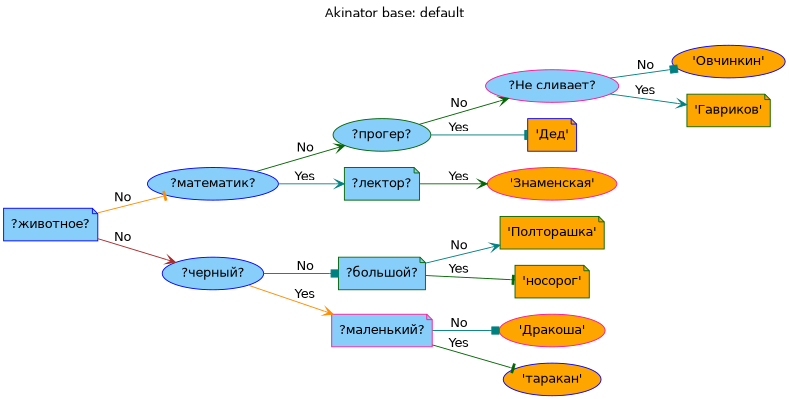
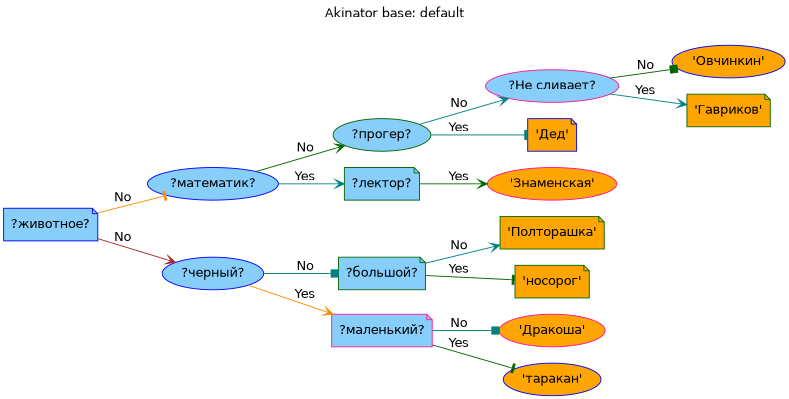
(639, 74) -> (639, 74)
(459, 113) -> (459, 113)
